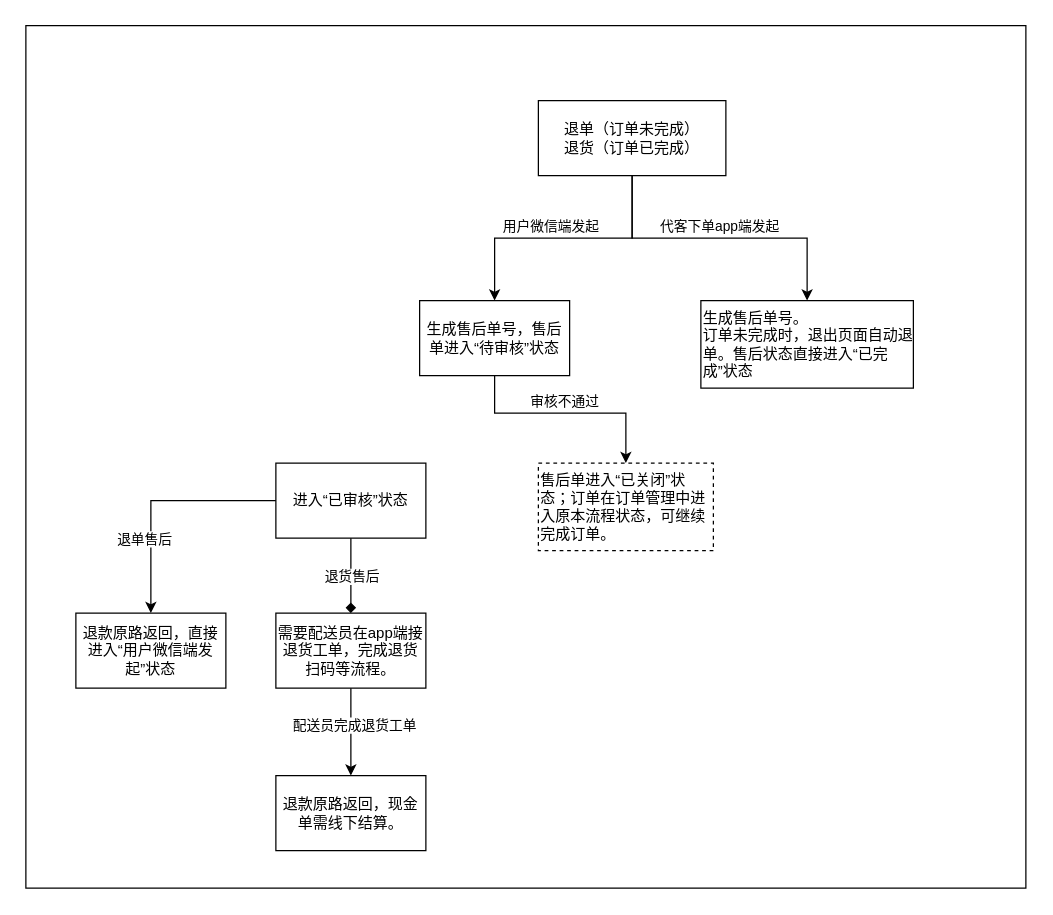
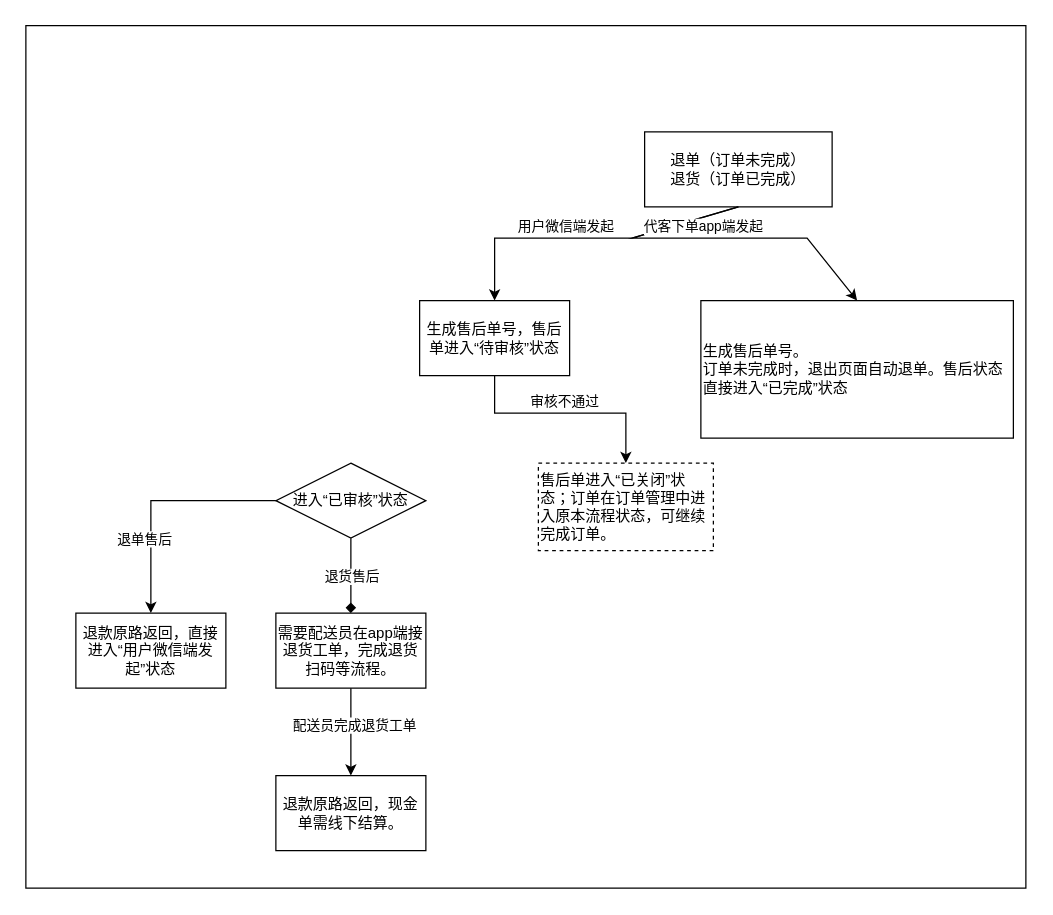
(632, 138) -> (738, 169)
(807, 344) -> (857, 369)
(351, 501) -> (351, 501)
